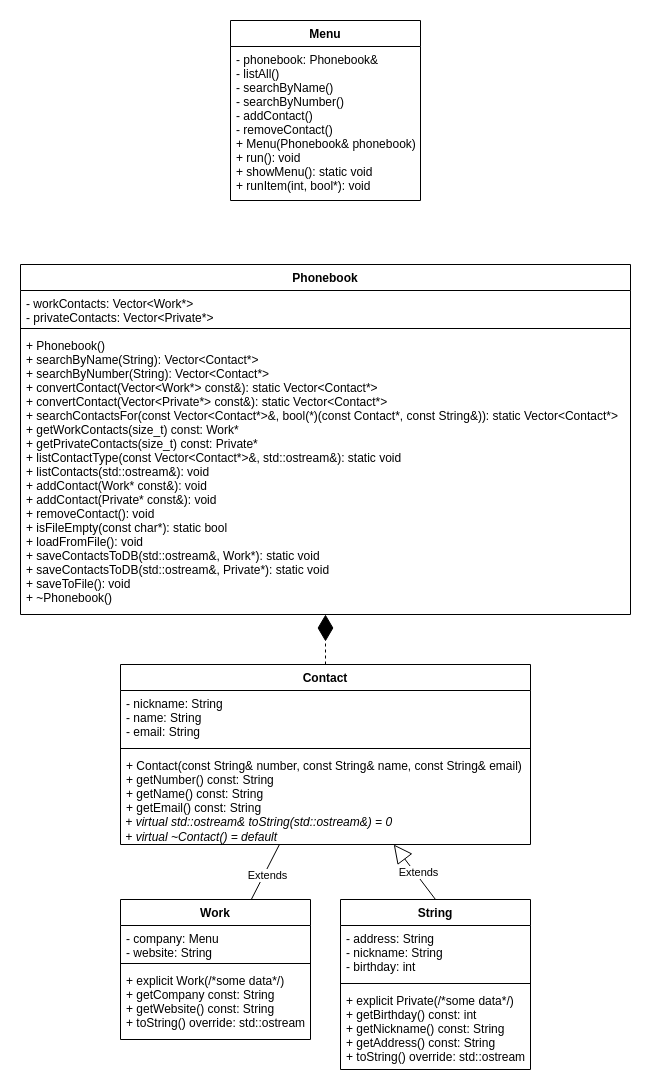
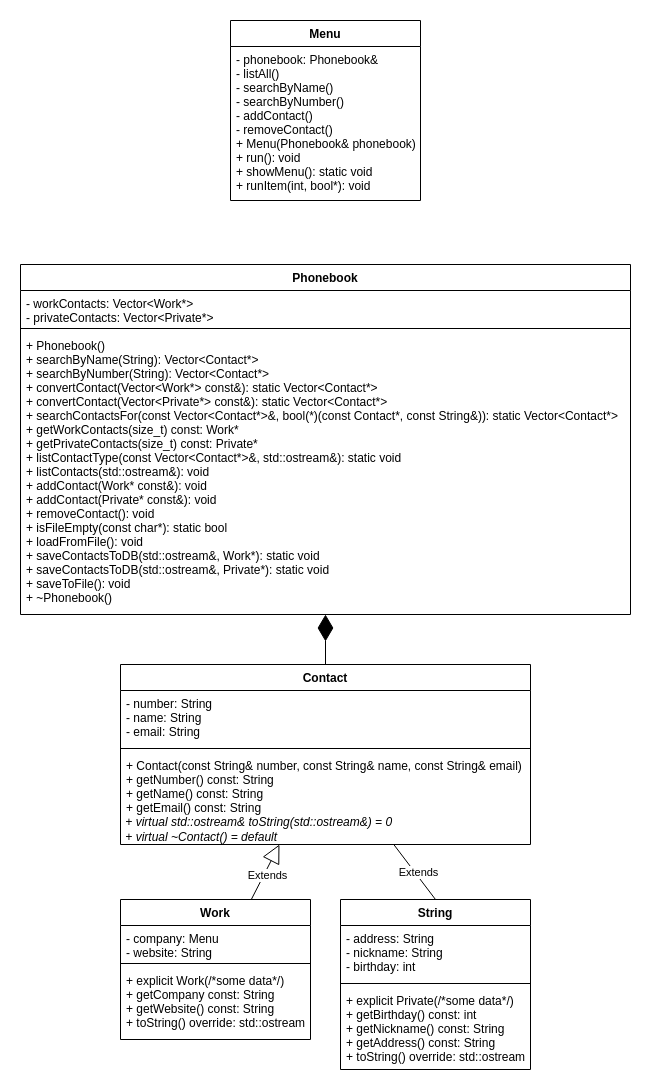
(326, 652) -> (326, 652)
(179, 704) -> (174, 704)
(274, 855) -> (270, 862)
(405, 860) -> (400, 853)
